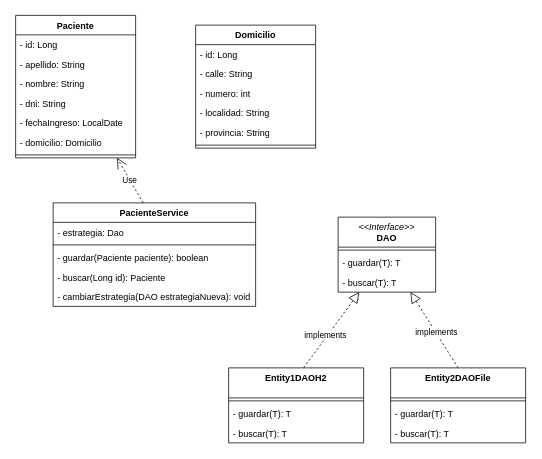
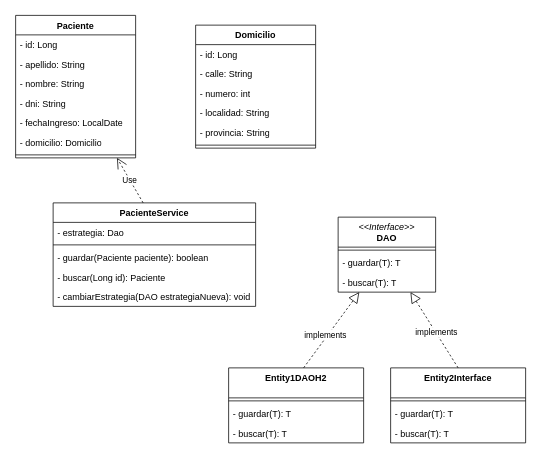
(458, 379) -> (458, 379)
